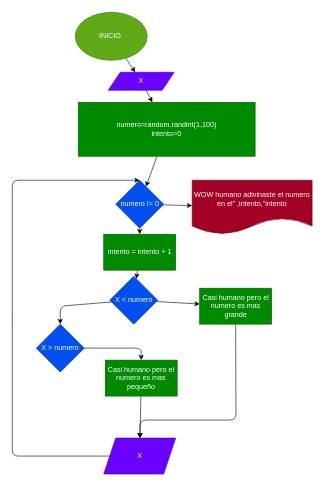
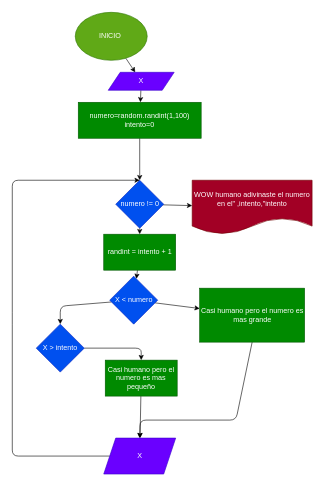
(167, 129) -> (140, 120)
(140, 252) -> (140, 252)
(236, 306) -> (252, 315)
(60, 348) -> (60, 348)
